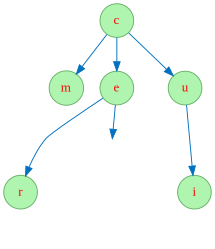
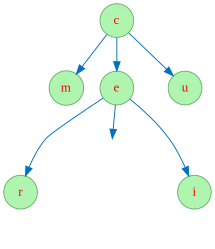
(189, 135) -> (162, 130)
